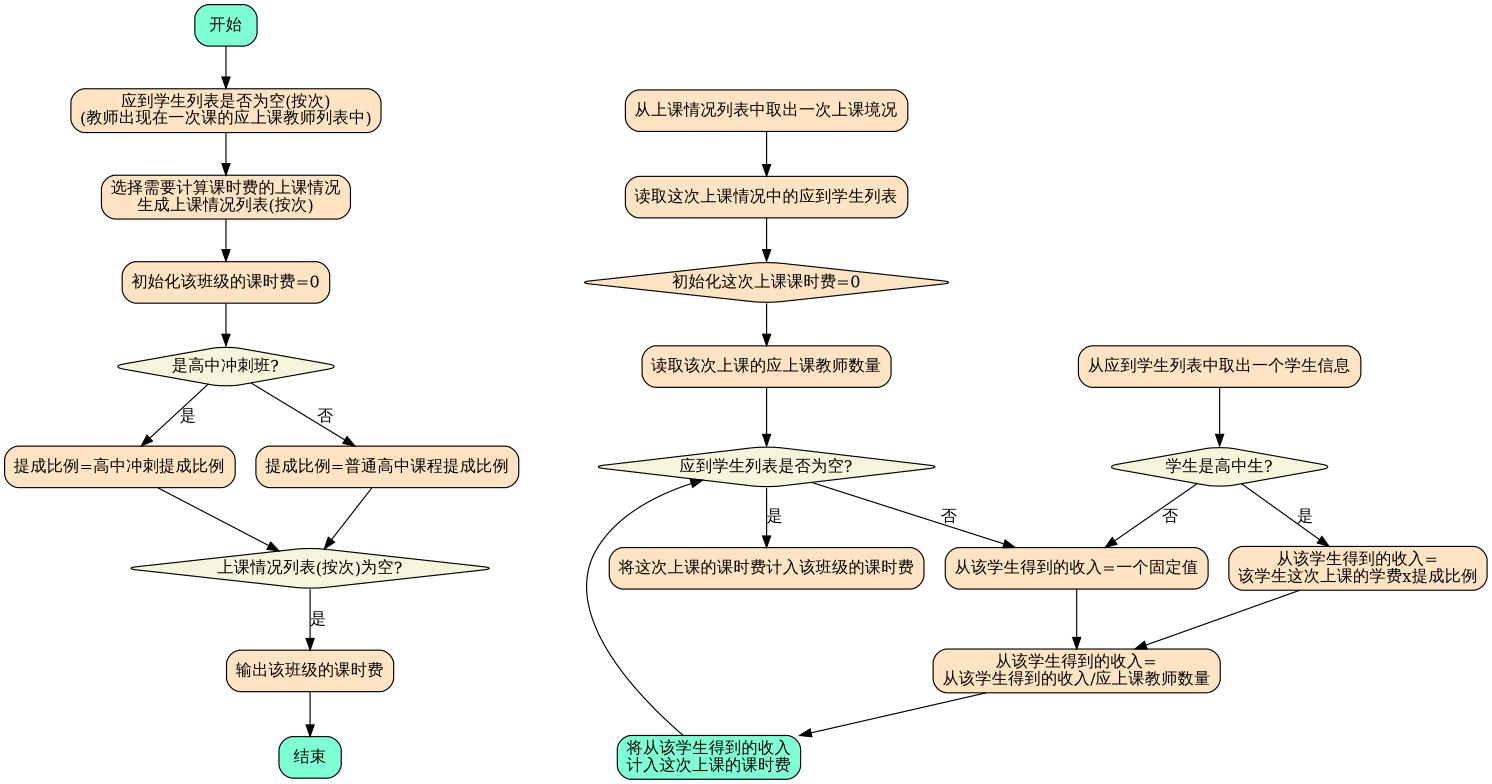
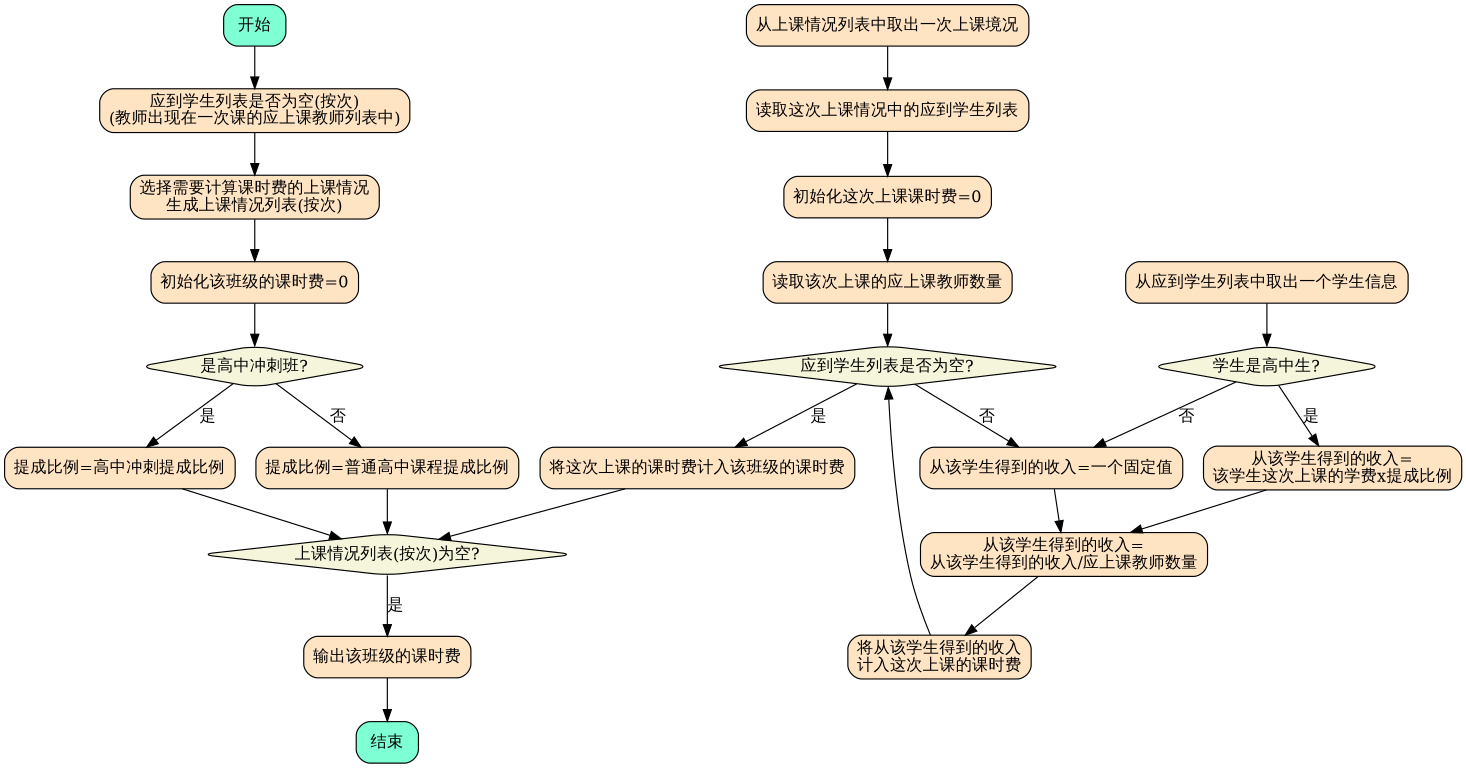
(767, 282) -> (888, 197)
none -> (538, 513)
(709, 757) -> (940, 657)
